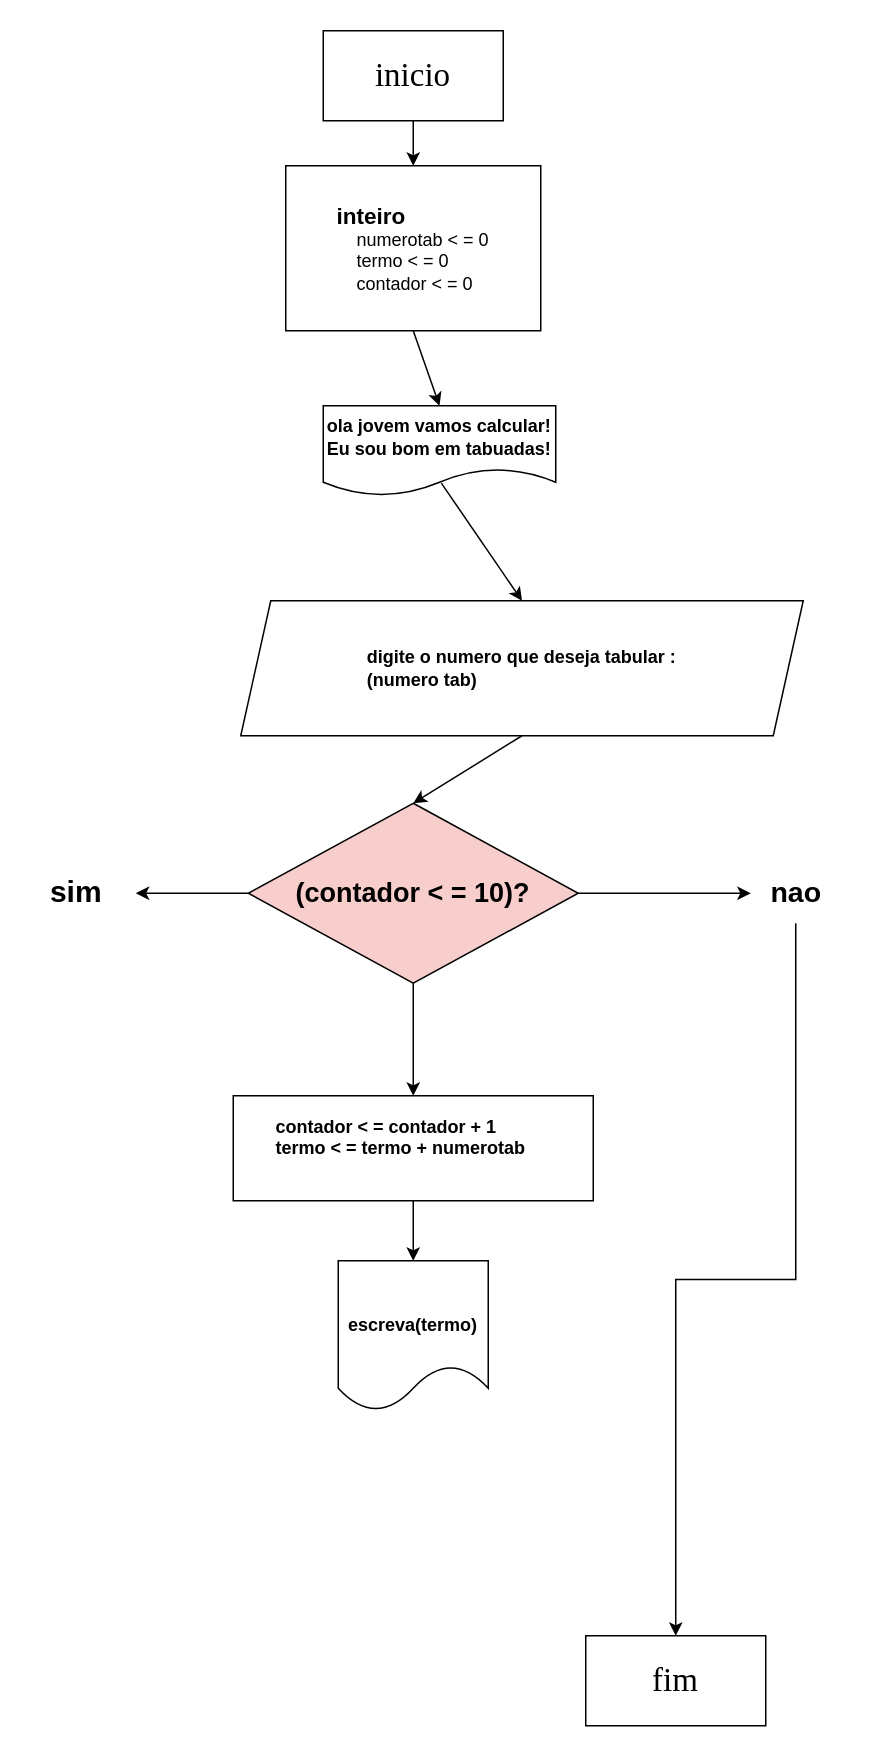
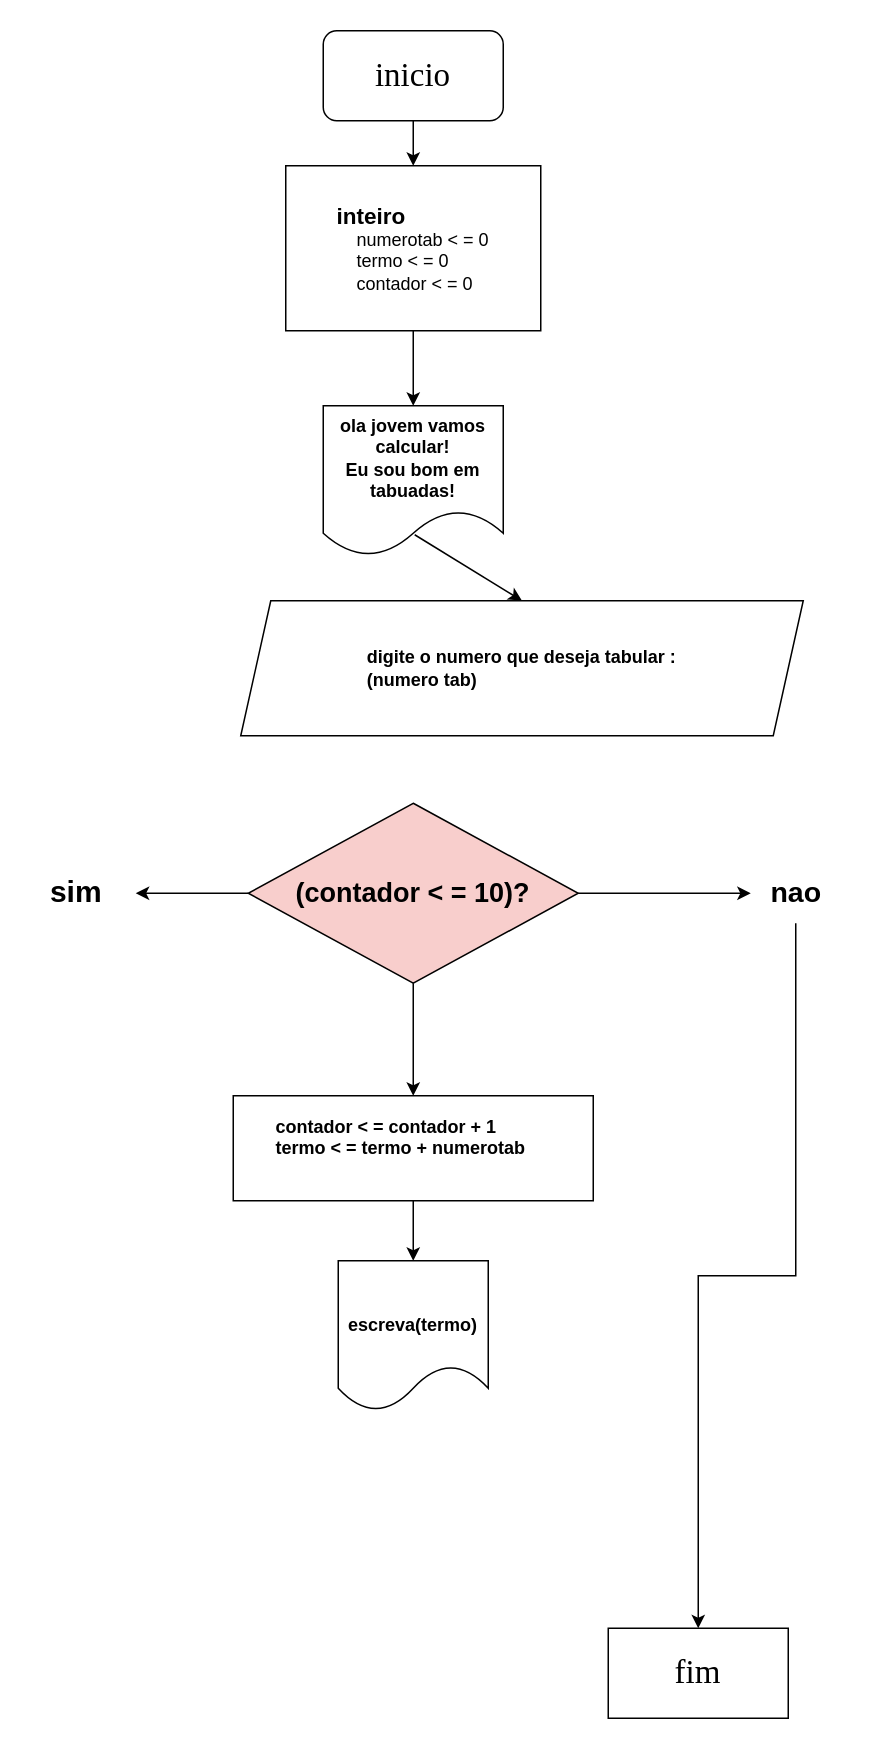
(413, 76) -> (413, 76)
(440, 451) -> (413, 481)
(472, 767) -> none
(676, 1681) -> (698, 1673)
